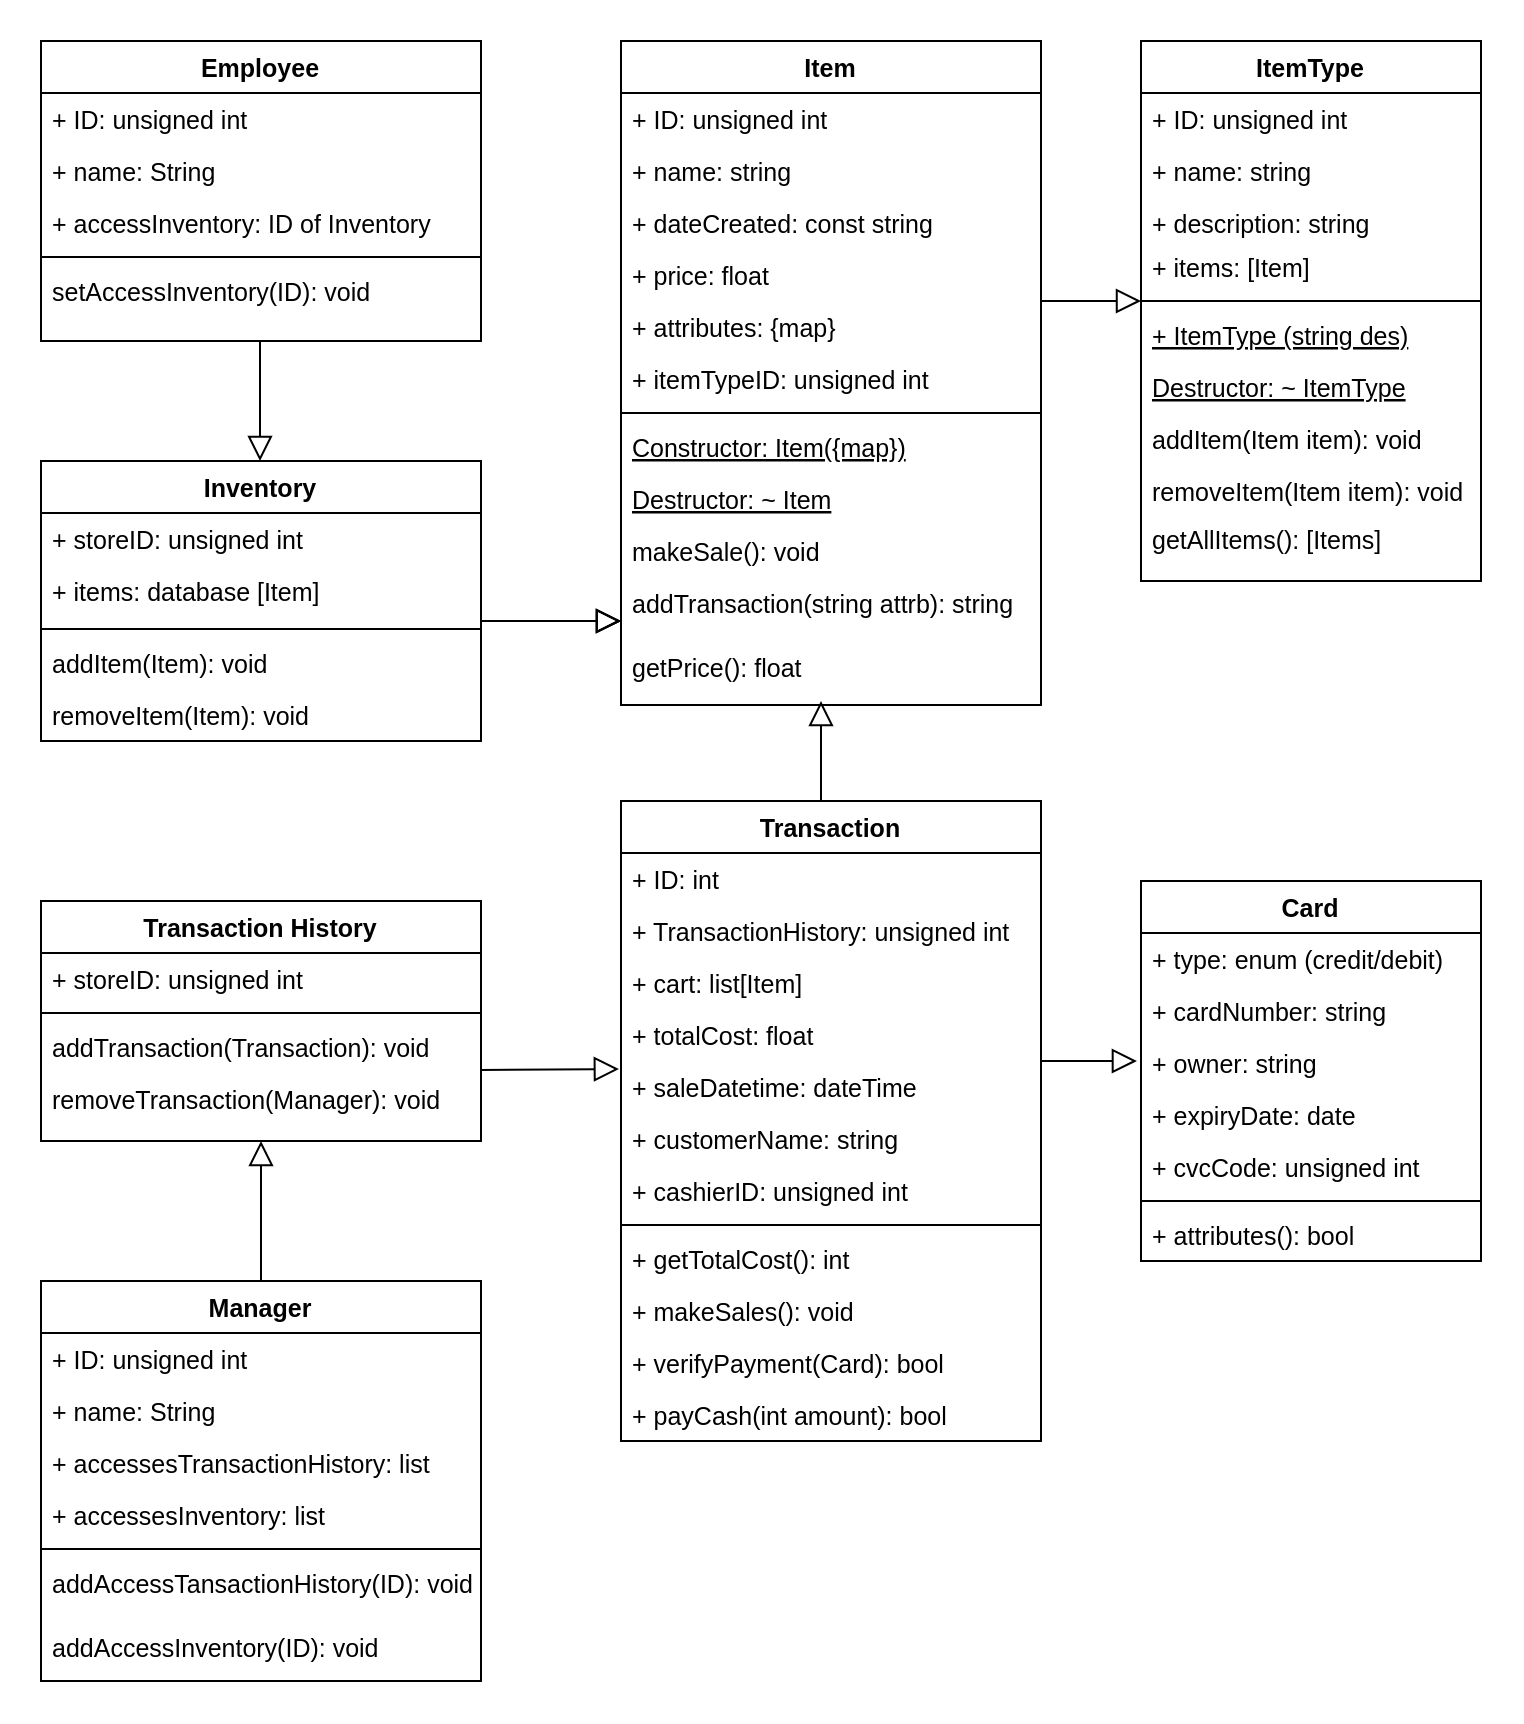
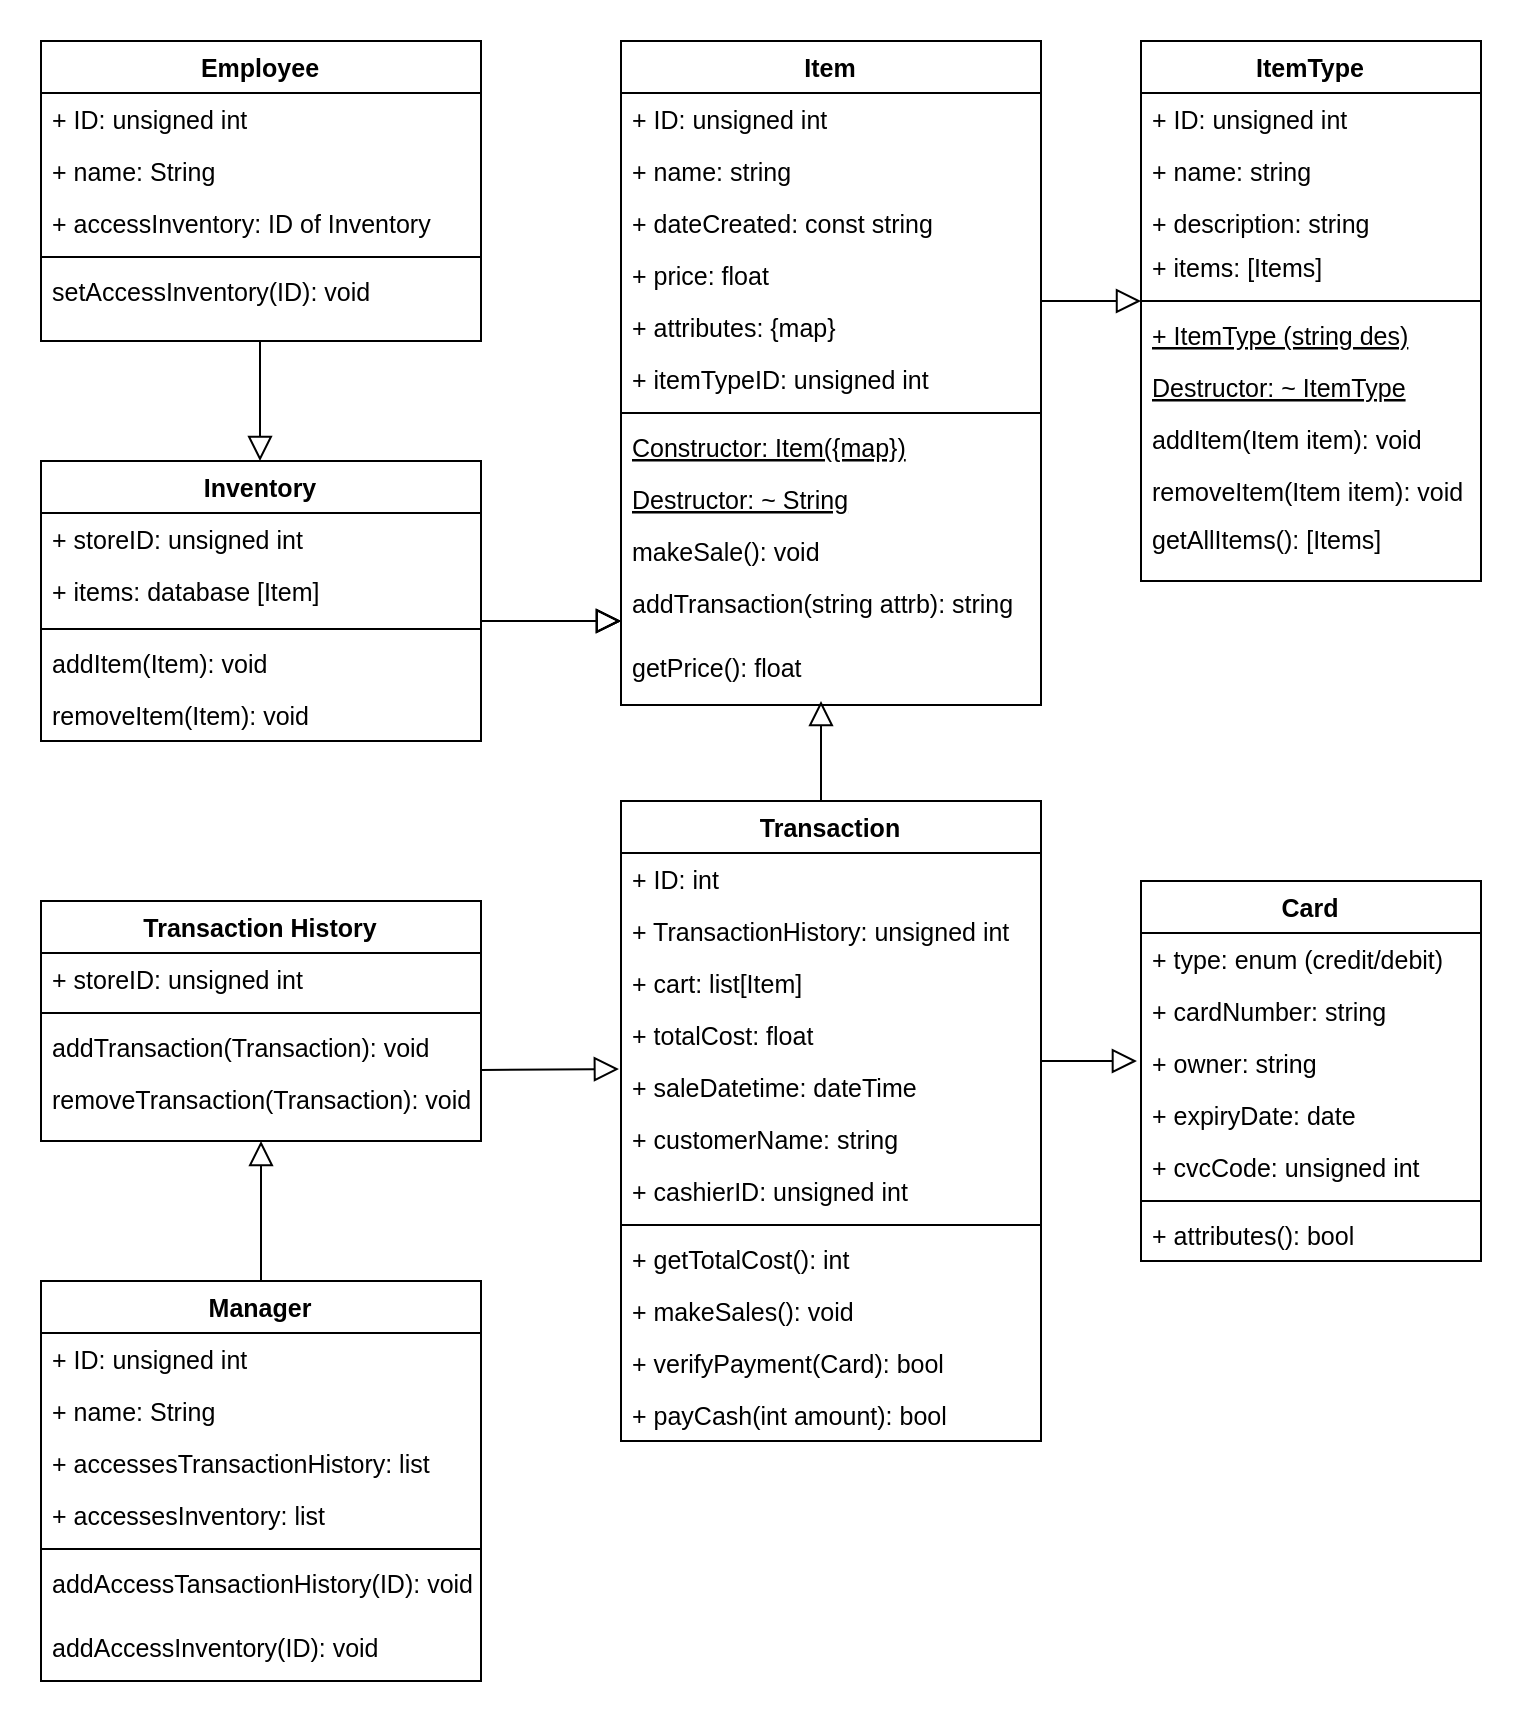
(1244, 269) -> (1251, 269)
(748, 501) -> (759, 501)
(263, 1101) -> (288, 1101)
